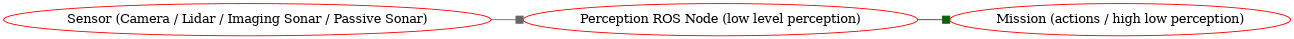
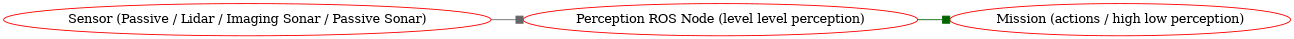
(247, 20) -> (247, 20)
(720, 20) -> (720, 20)
